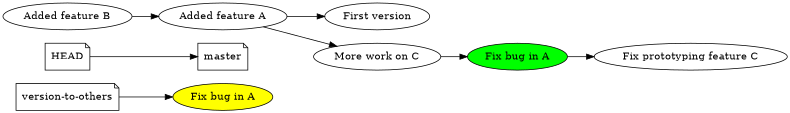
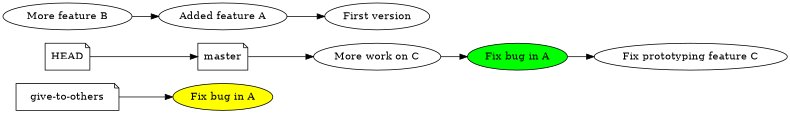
(67, 16) -> (67, 16)
(296, 36) -> (277, 57)
(67, 97) -> (67, 97)
